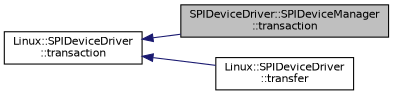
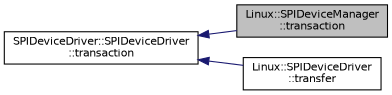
(285, 21) -> (312, 21)
(73, 48) -> (101, 48)
